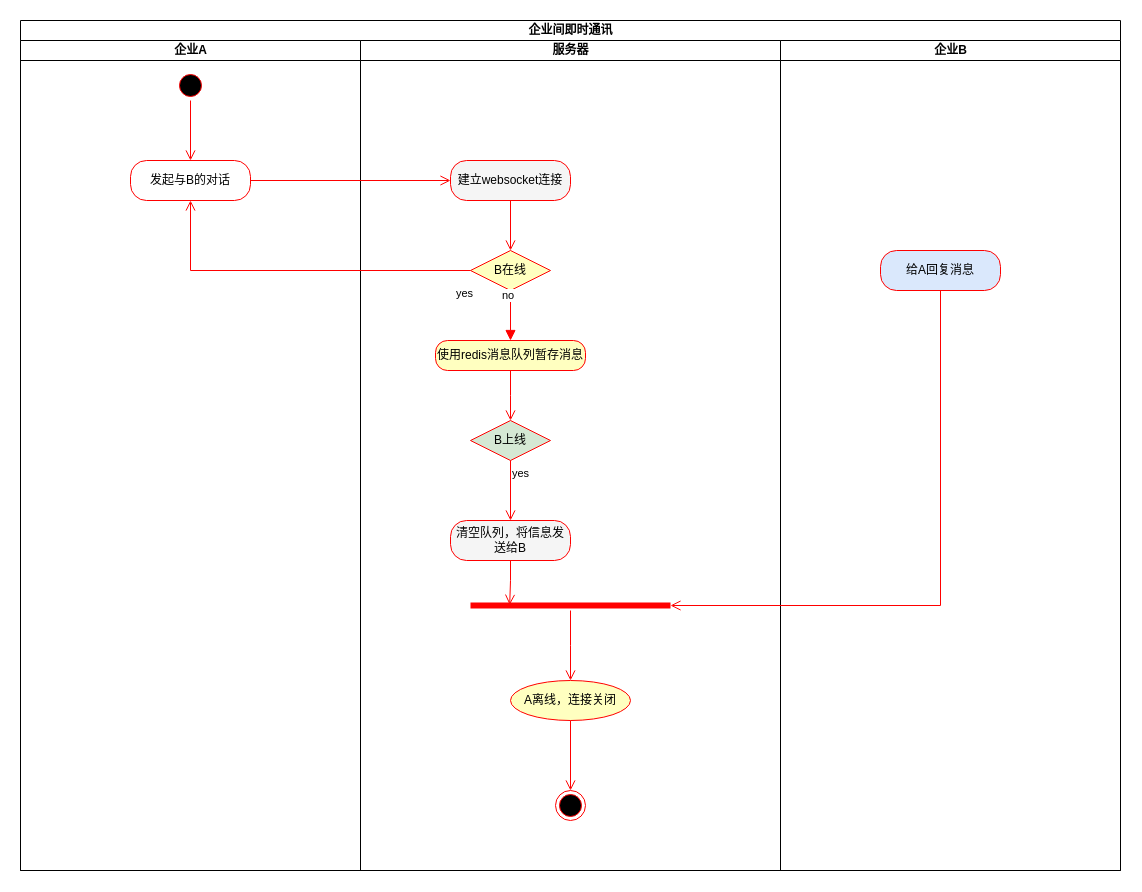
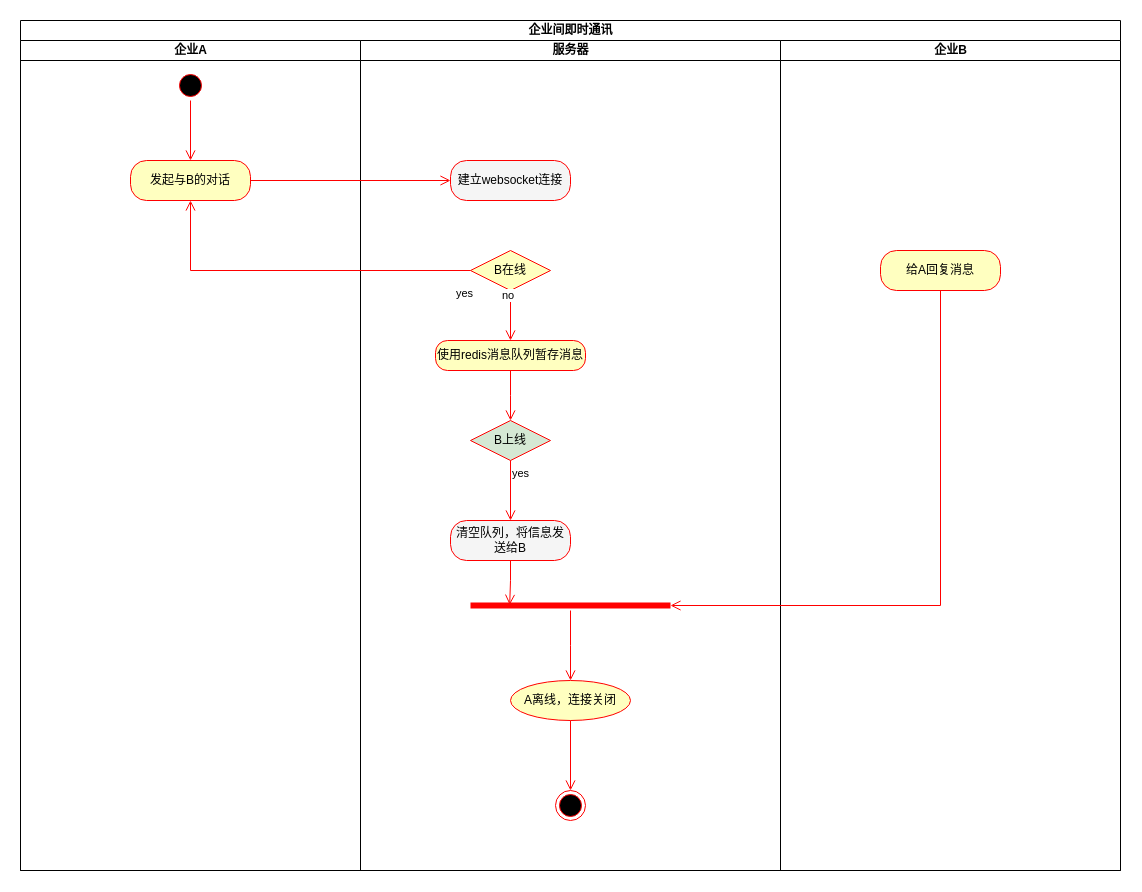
(191, 181) -> (191, 181)
(511, 224) -> none
(941, 271) -> (941, 271)
(511, 329) -> (511, 332)
